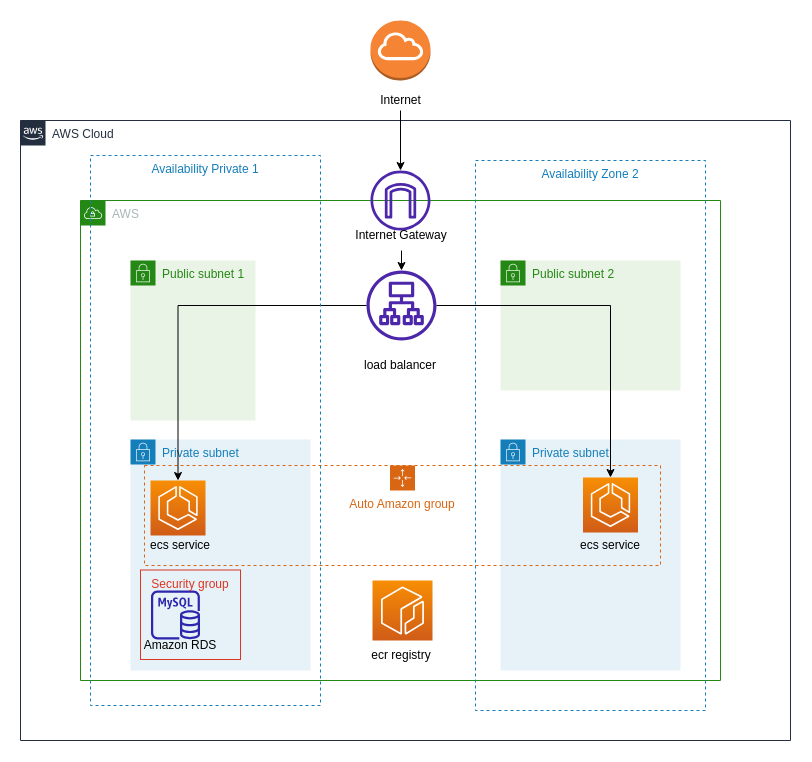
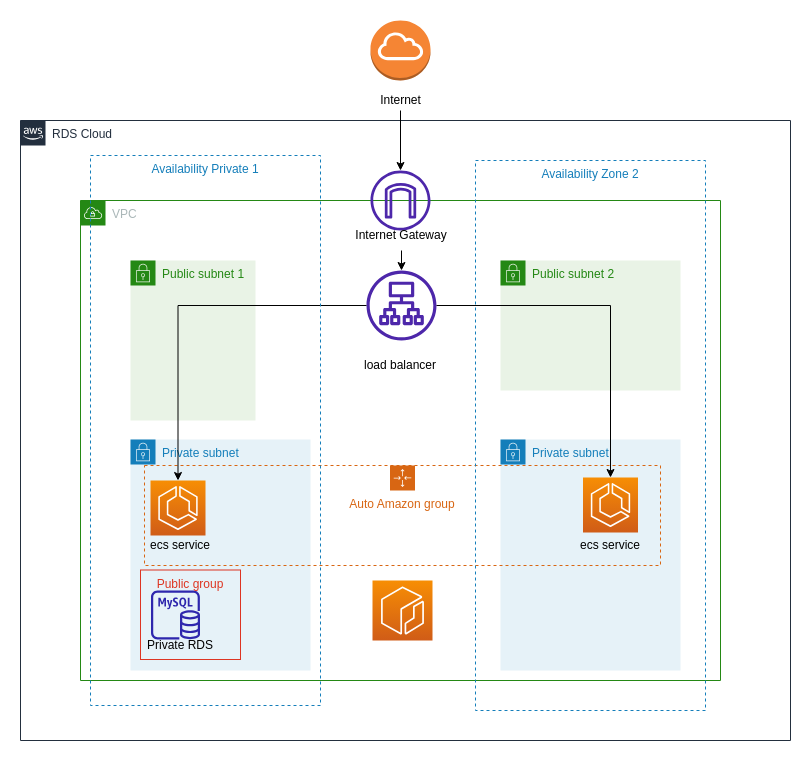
(80, 135) -> (80, 135)
(123, 215) -> (123, 215)
(190, 584) -> (190, 584)
(181, 646) -> (181, 646)
(402, 656) -> none
